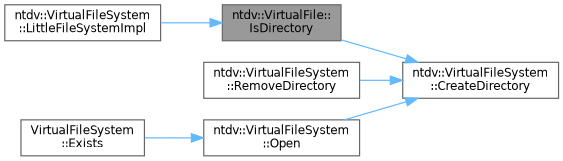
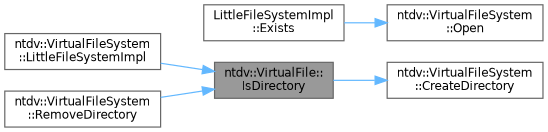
(375, 80) -> (181, 94)
(375, 111) -> none
(83, 138) -> (274, 23)
